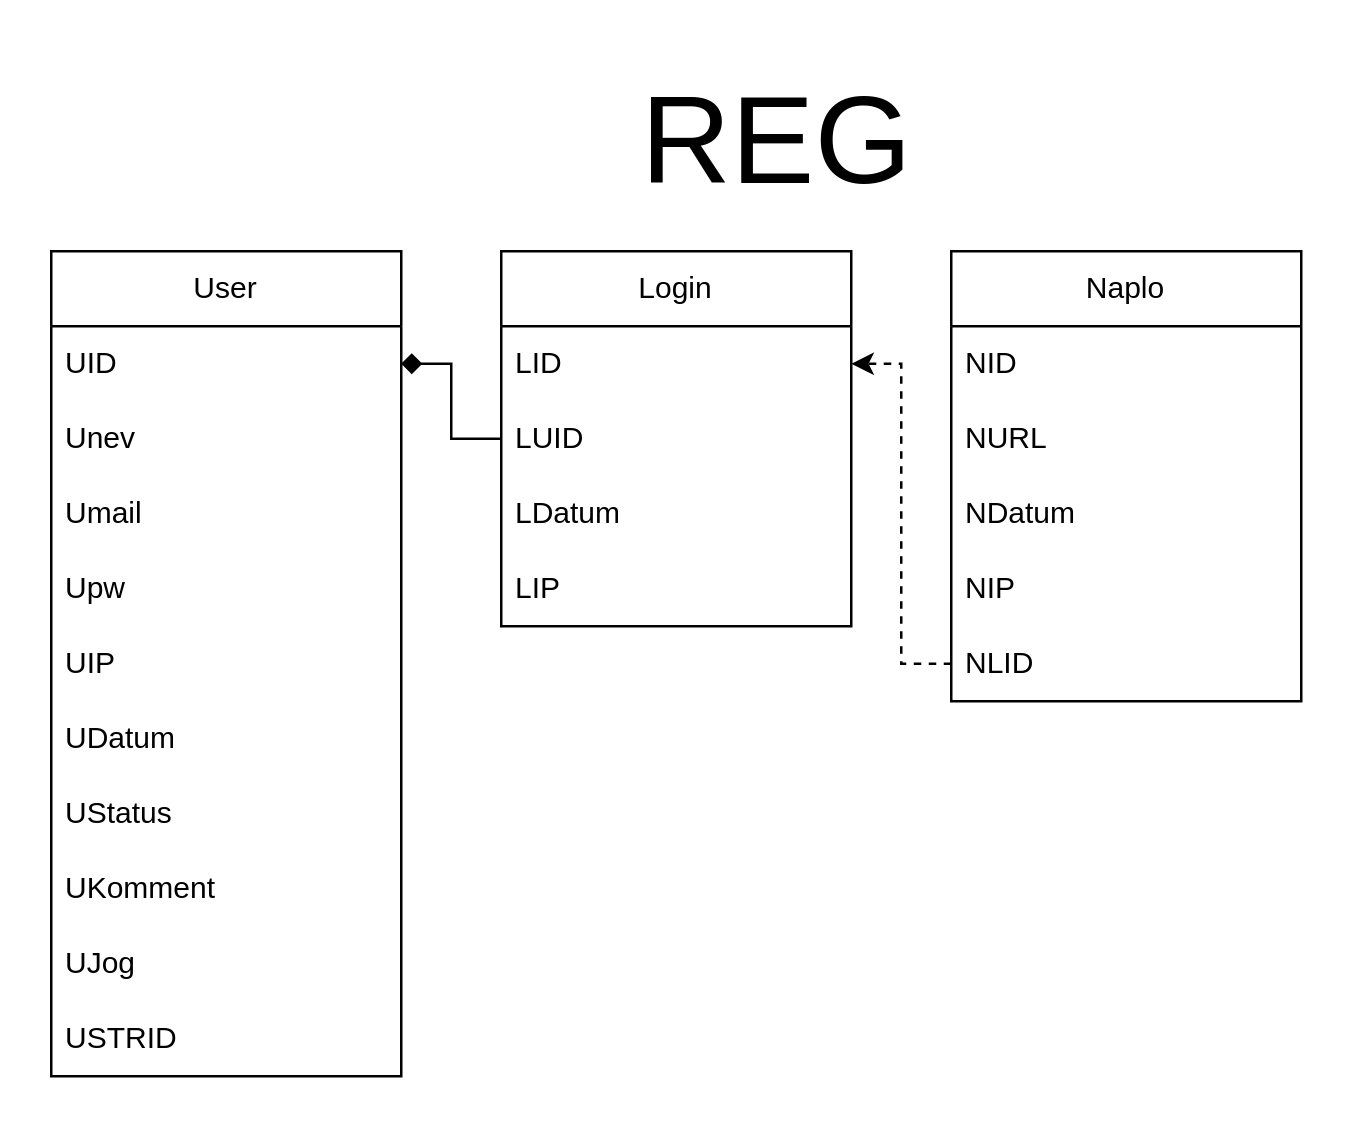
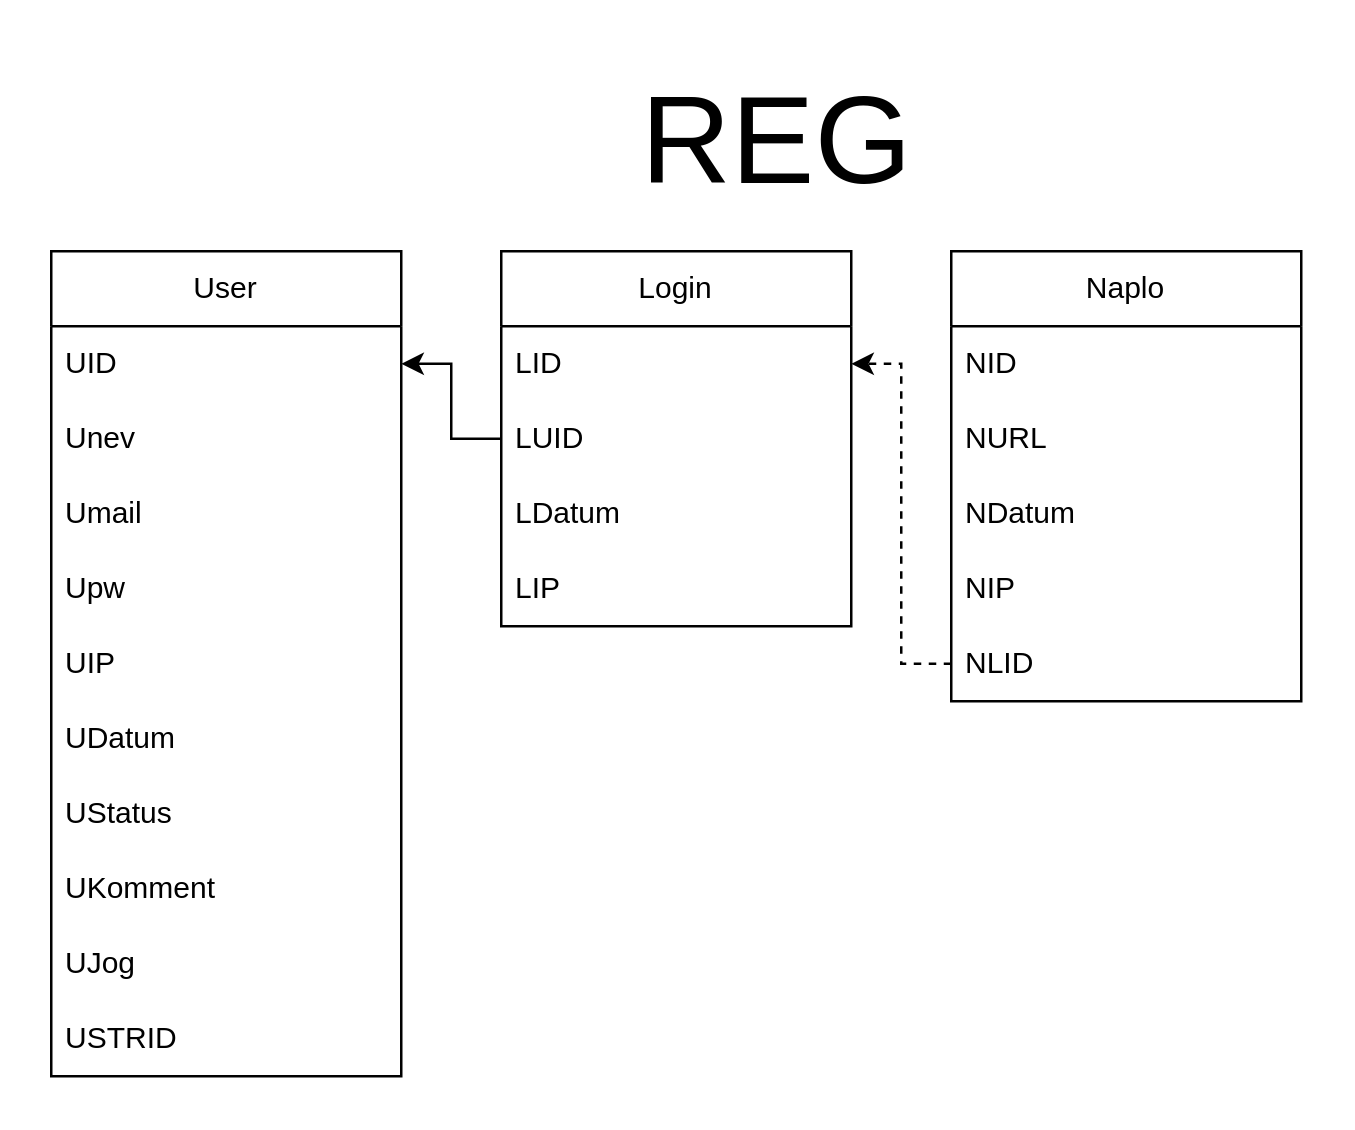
(422, 364) -> (420, 364)
